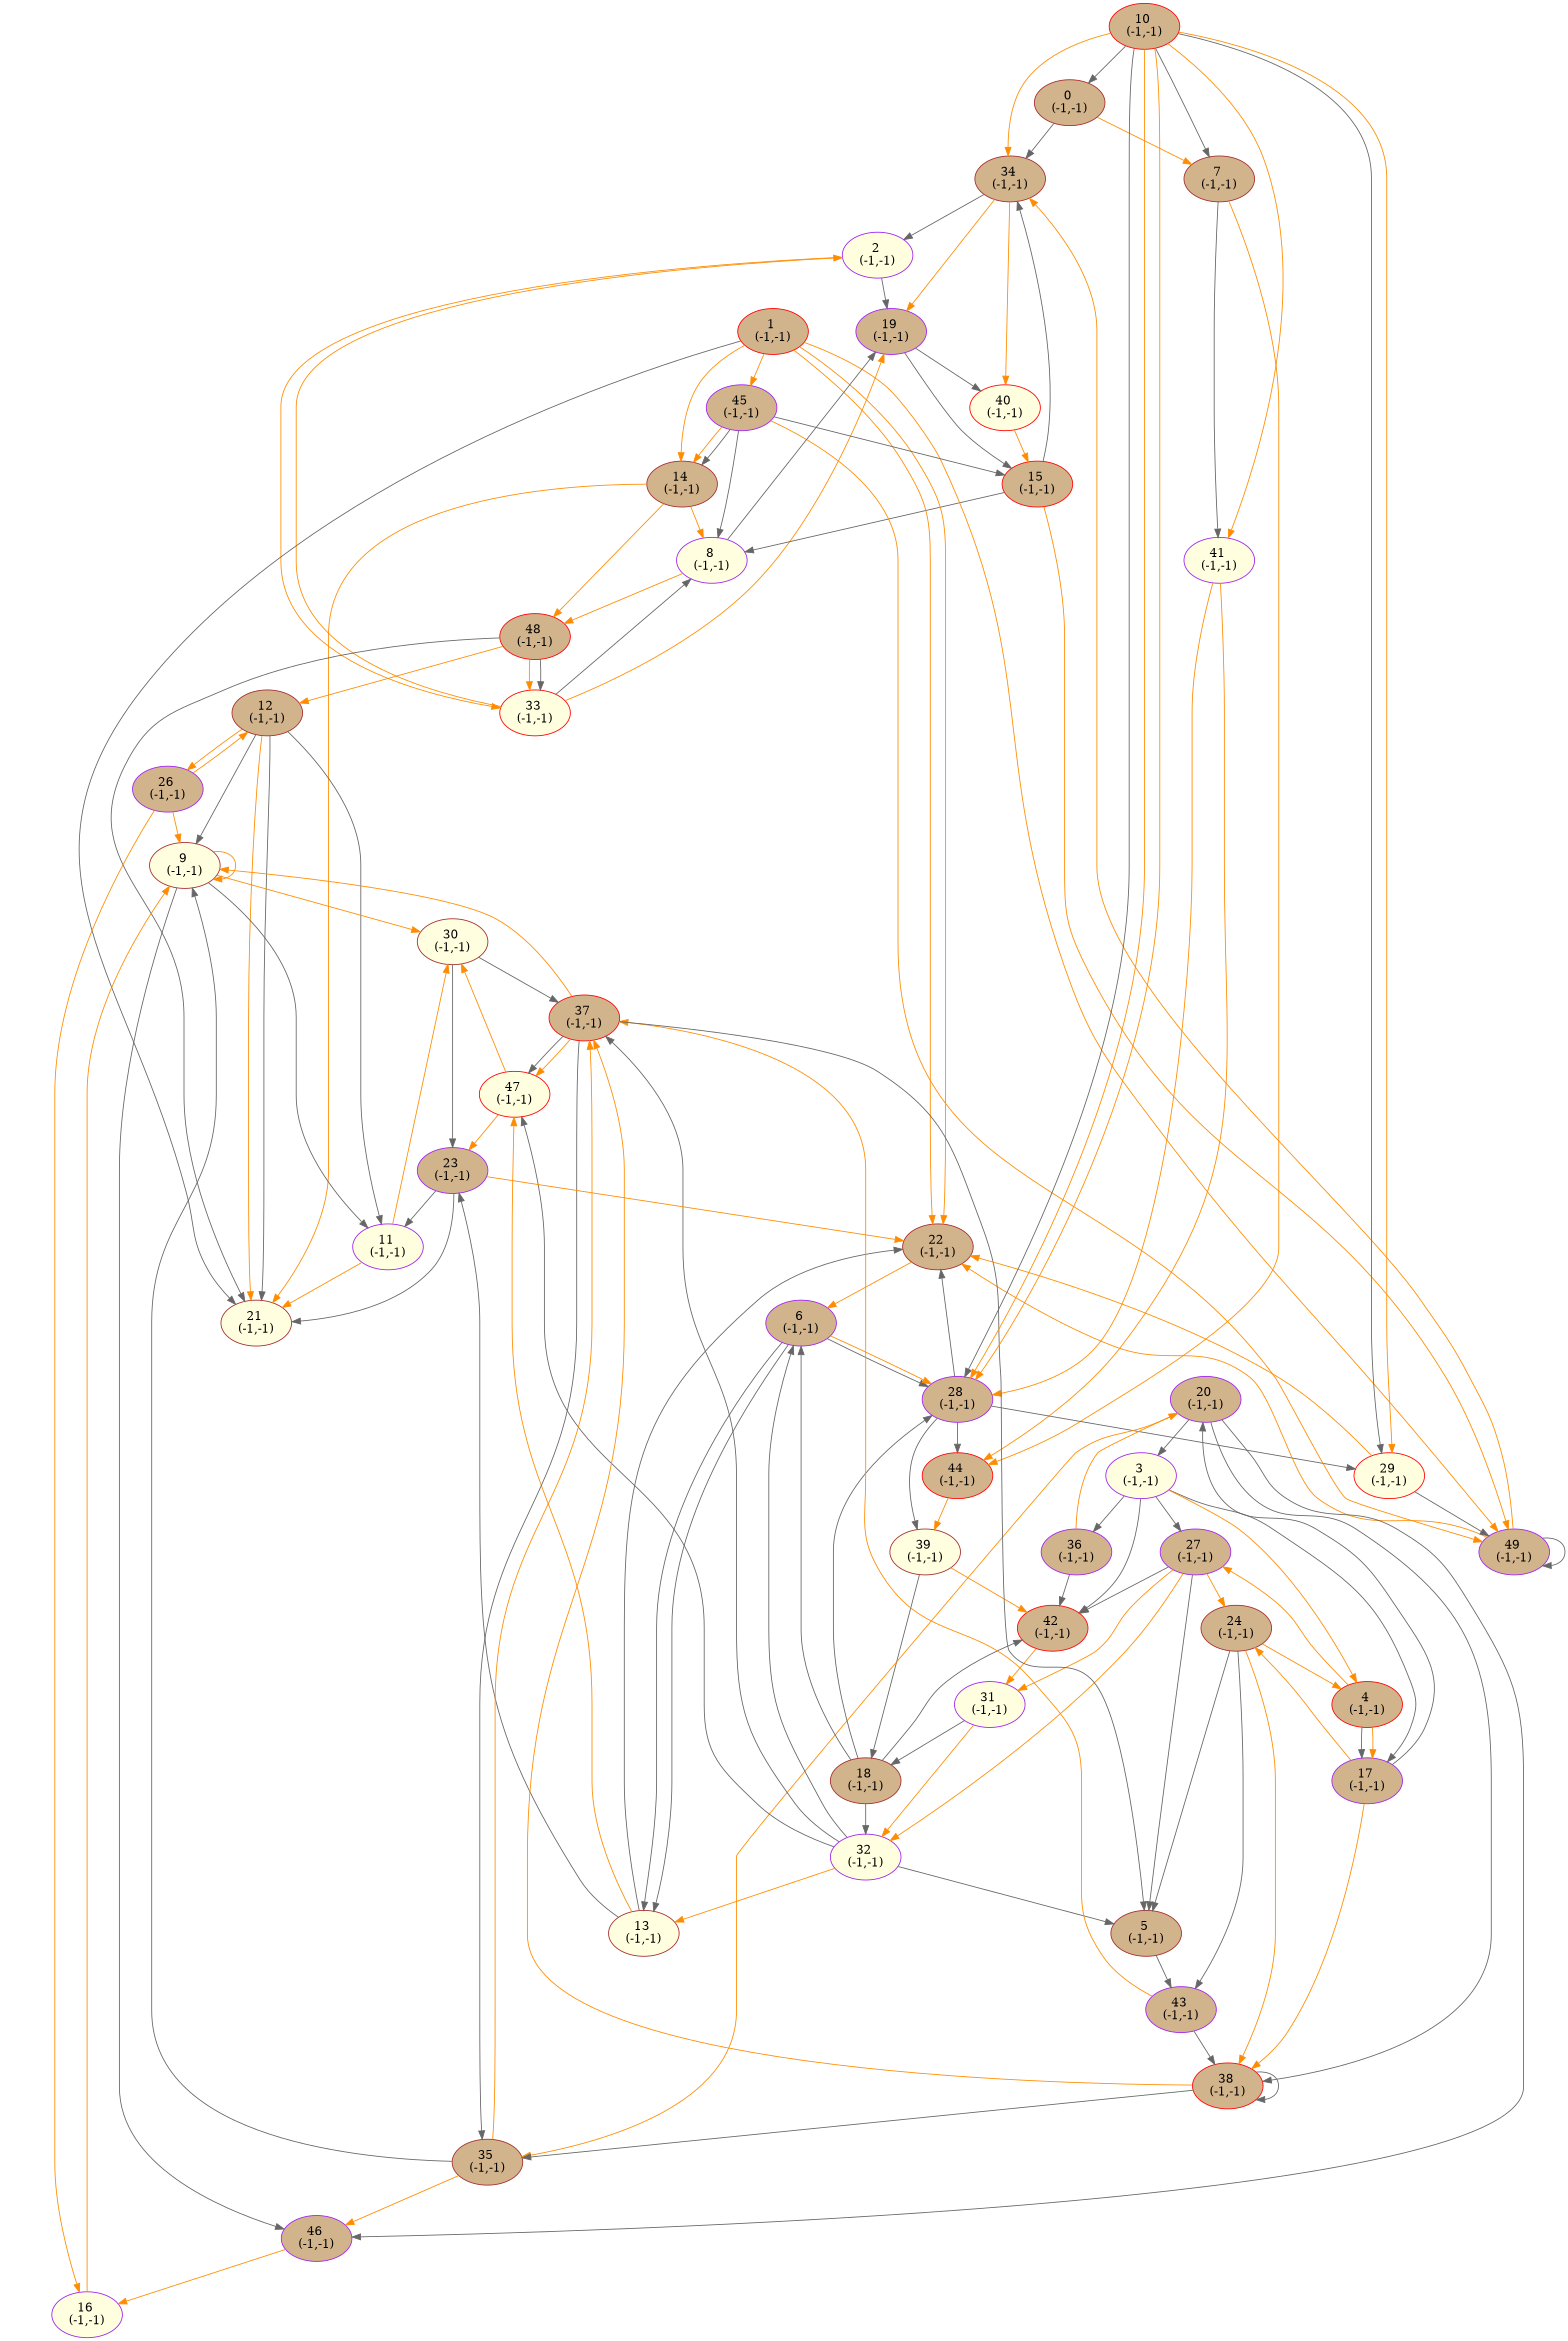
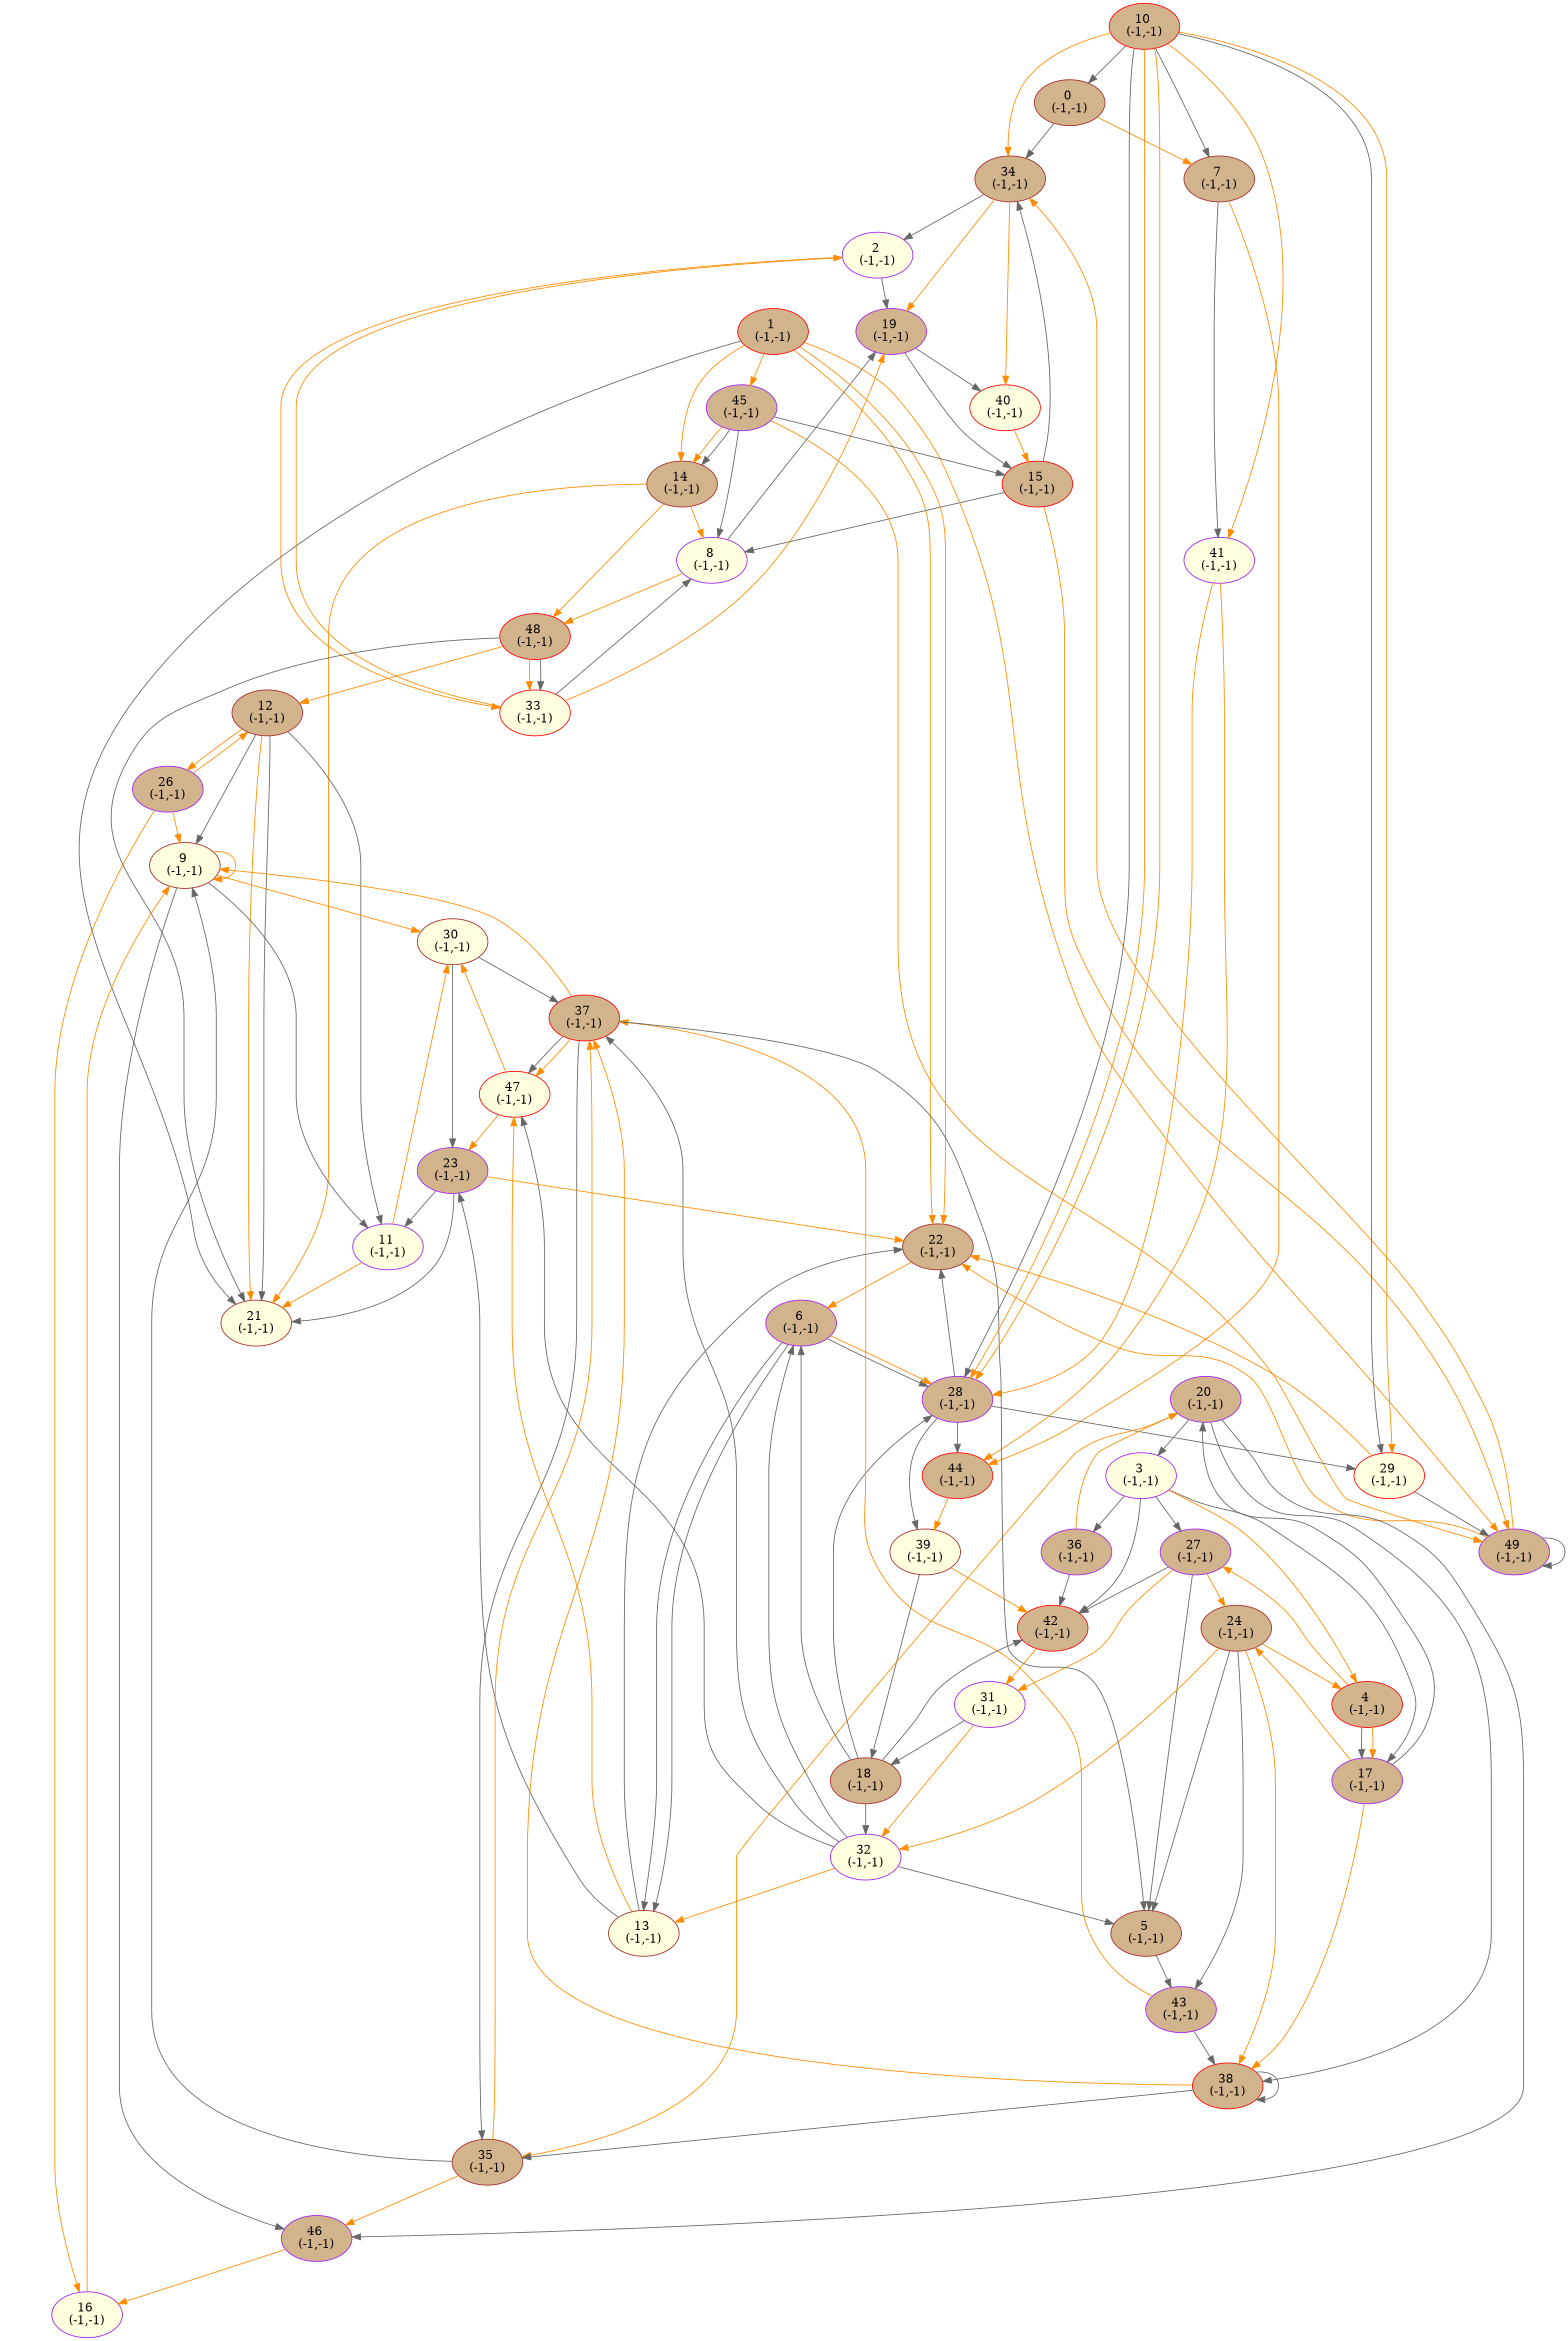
(1054, 1719) -> (1070, 1777)
